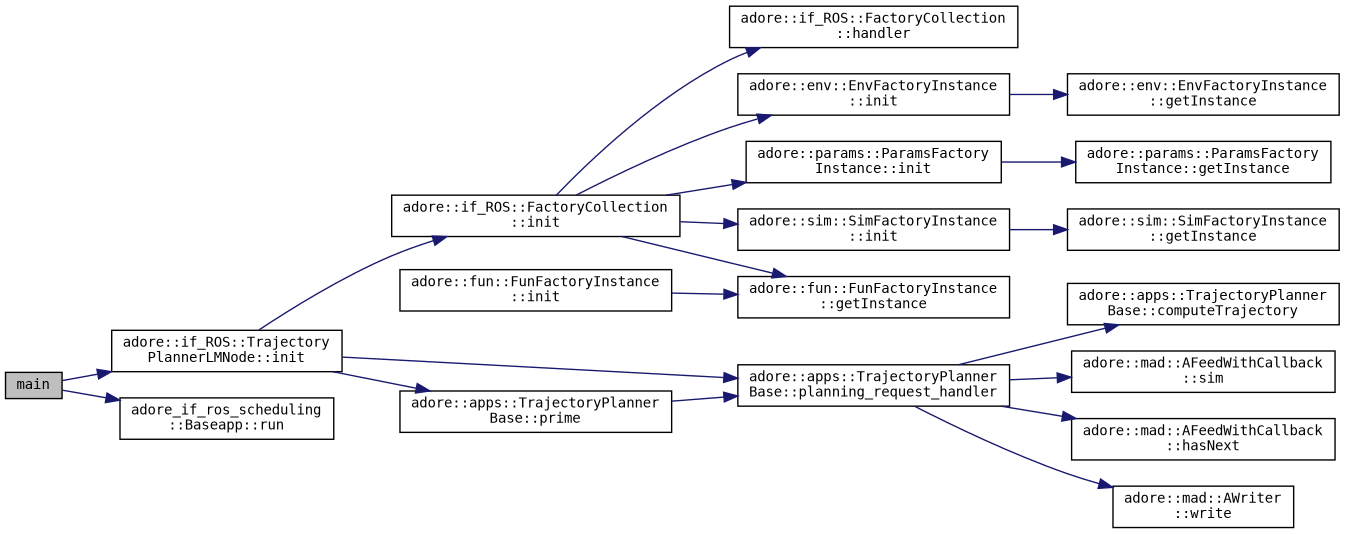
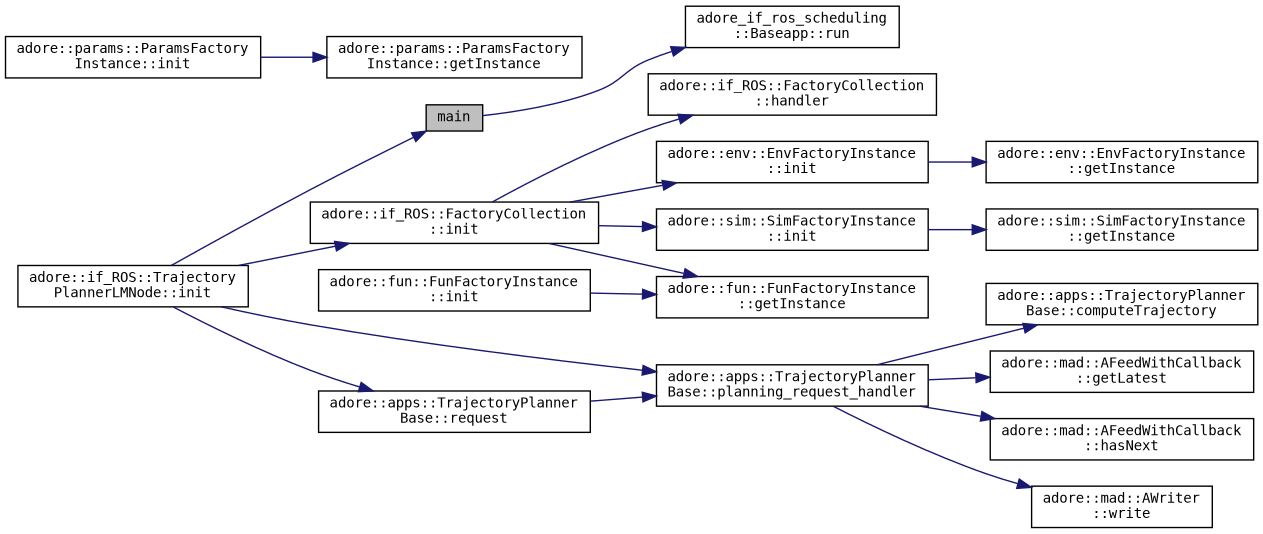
(699, 190) -> none
(1203, 372) -> (1122, 372)
(80, 377) -> (292, 200)
(536, 412) -> (454, 412)
